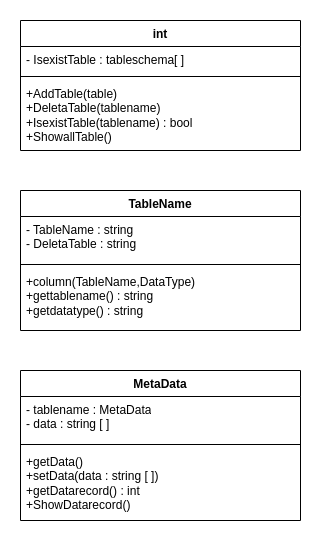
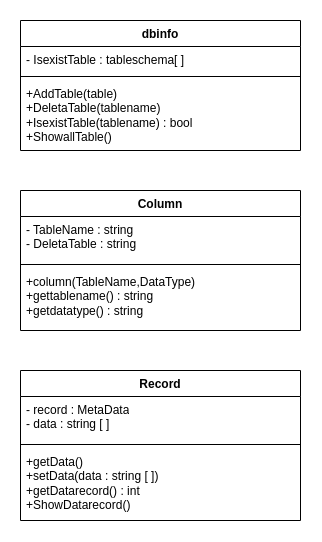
(161, 35) -> (161, 35)
(161, 205) -> (161, 205)
(161, 385) -> (161, 385)
(93, 418) -> (84, 418)
